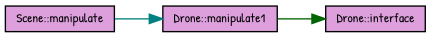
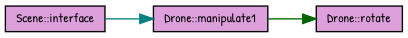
(60, 19) -> (55, 19)
(375, 19) -> (359, 19)
